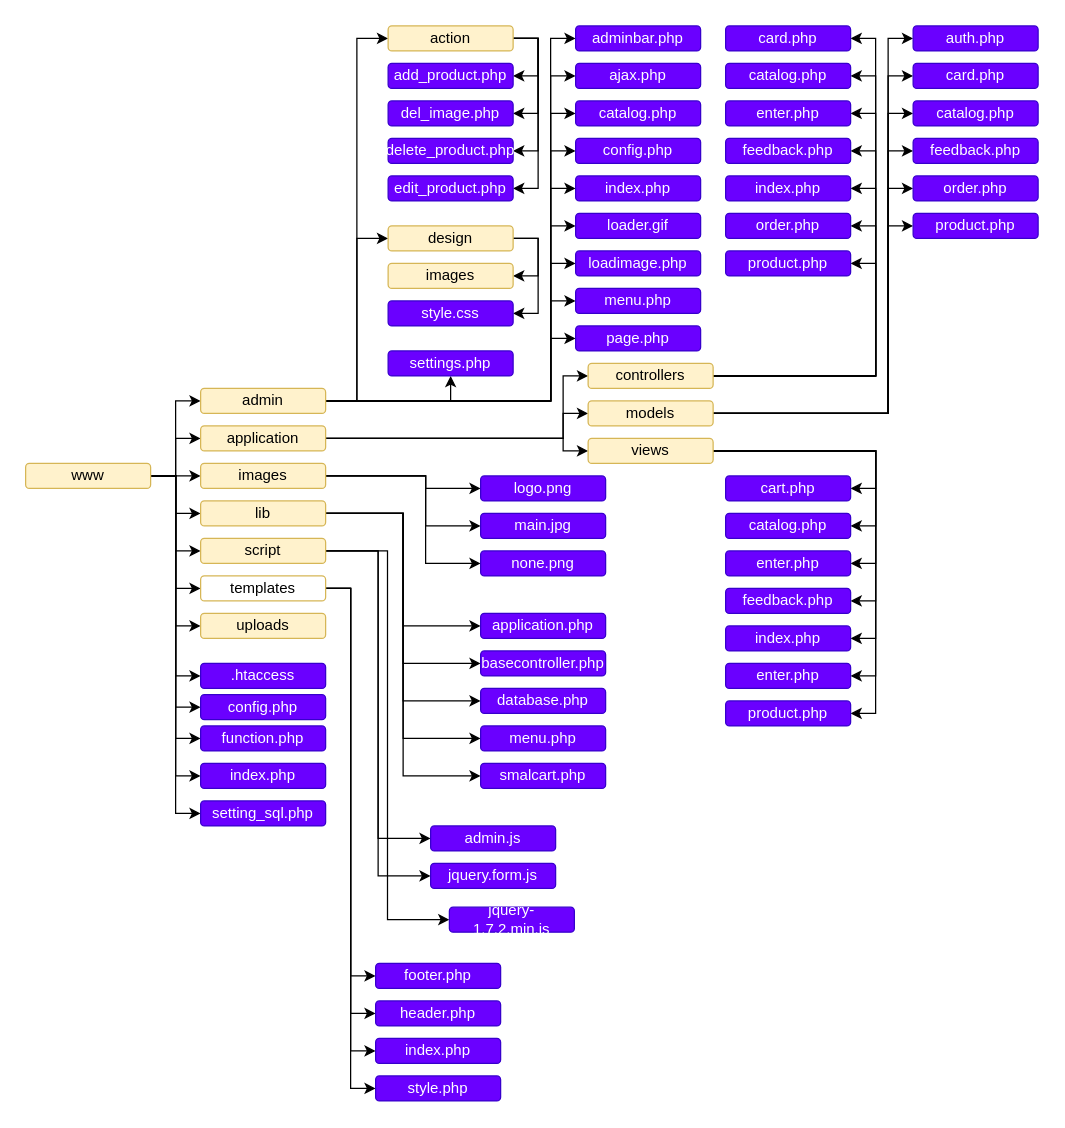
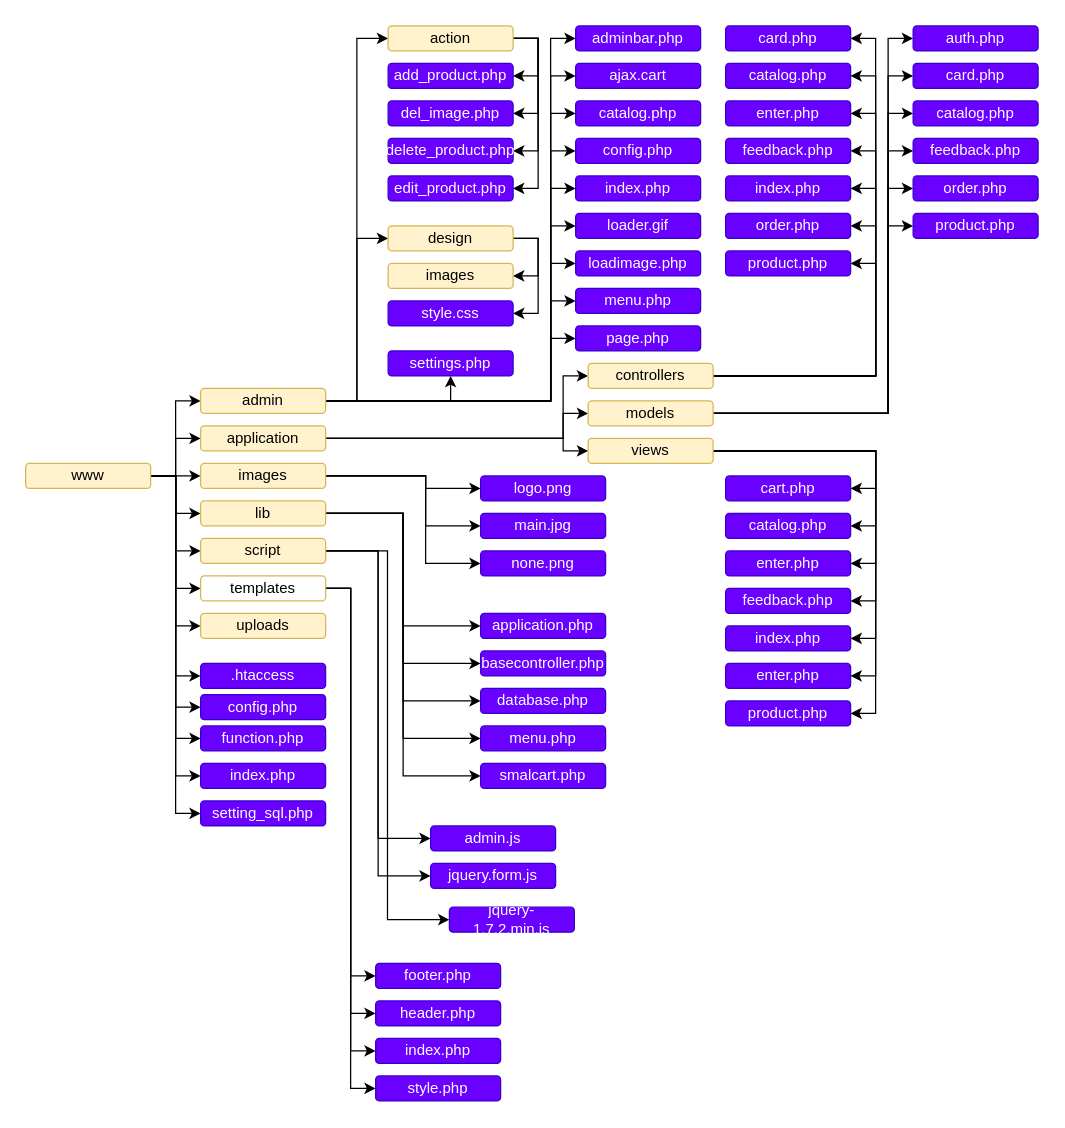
(638, 76) -> (638, 76)
